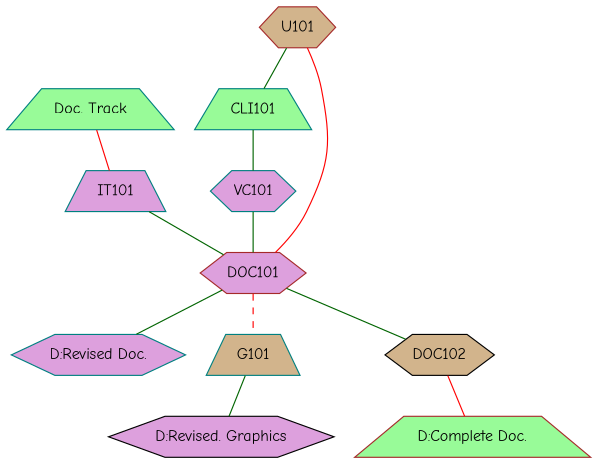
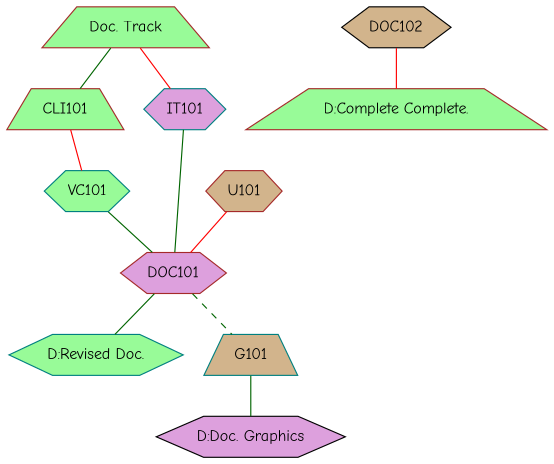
(275, 68) -> (95, 68)
(90, 109) -> (126, 27)
(253, 109) -> (65, 109)
(253, 150) -> (76, 150)
(115, 191) -> (185, 109)
(253, 191) -> (87, 191)
(253, 314) -> (212, 314)
(346, 314) -> none
(98, 355) -> (96, 355)
(221, 437) -> (251, 437)
(473, 437) -> (396, 109)
